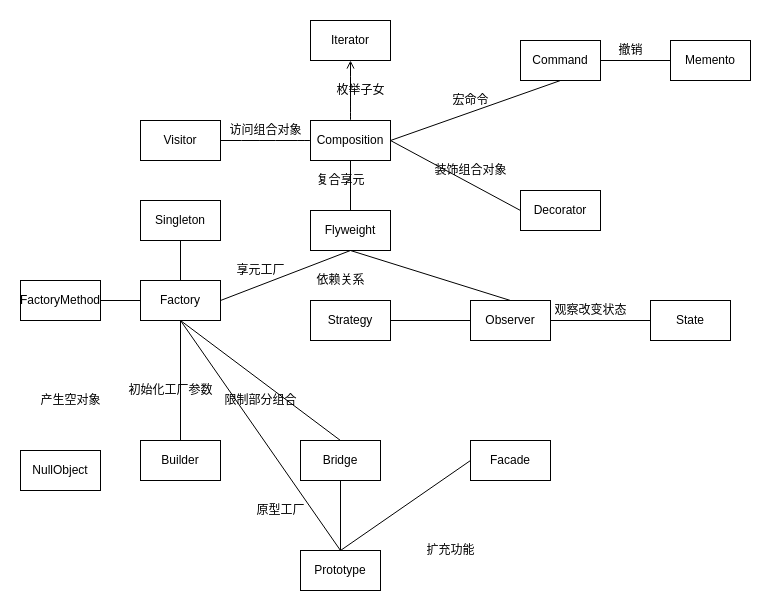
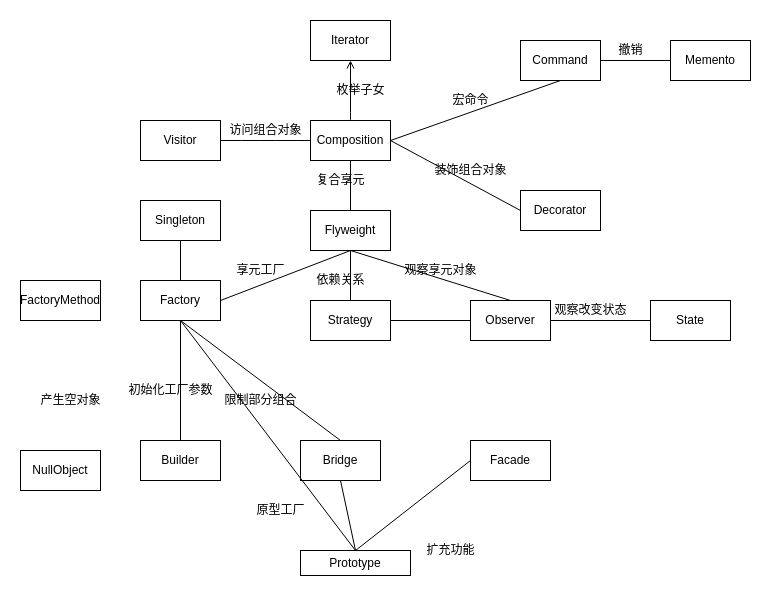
none -> (441, 271)
none -> (351, 277)
(121, 301) -> none
(341, 571) -> (356, 563)
